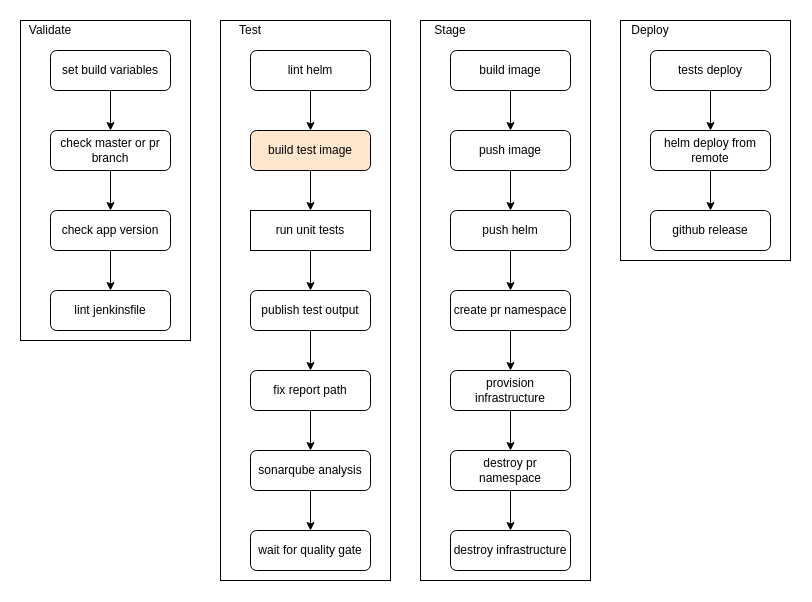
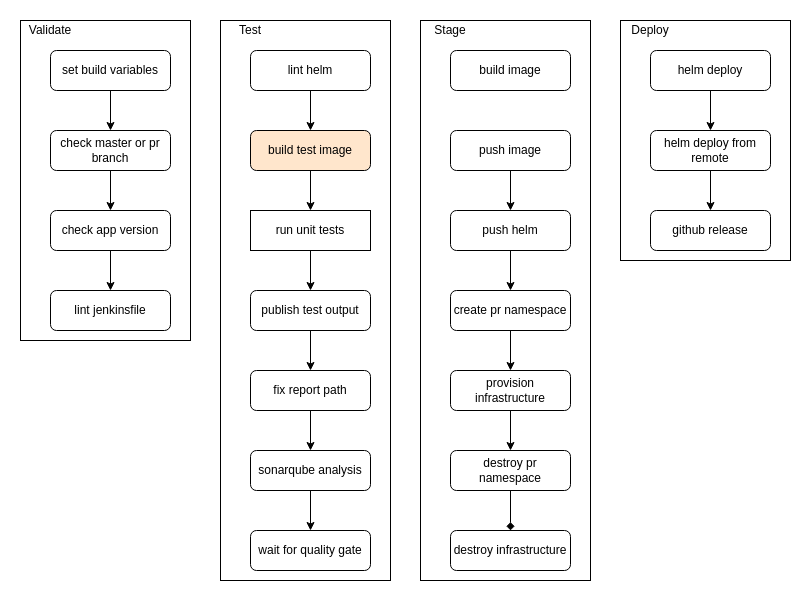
(711, 71) -> (711, 71)
(511, 107) -> none
(511, 522) -> (511, 522)
